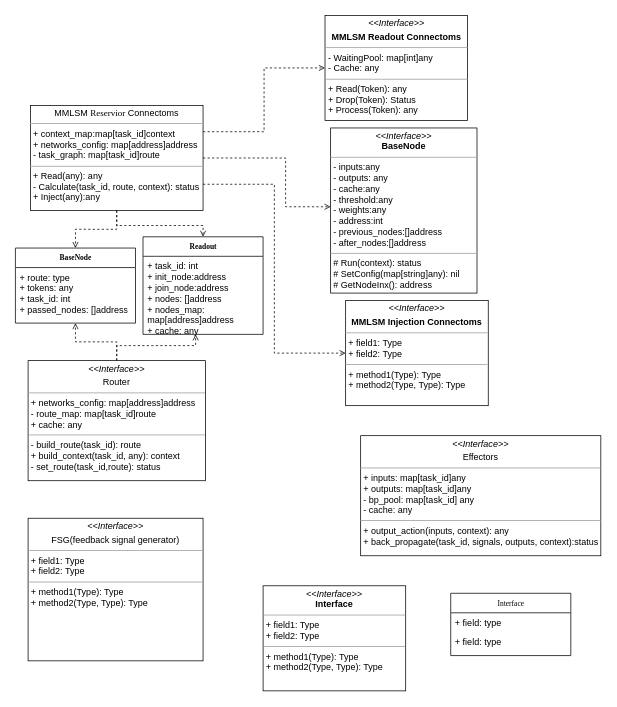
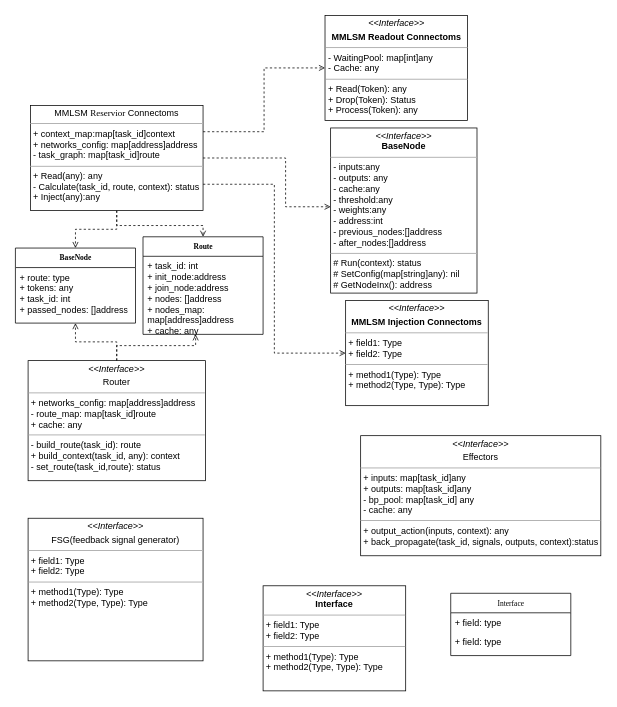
(203, 246) -> (203, 246)
